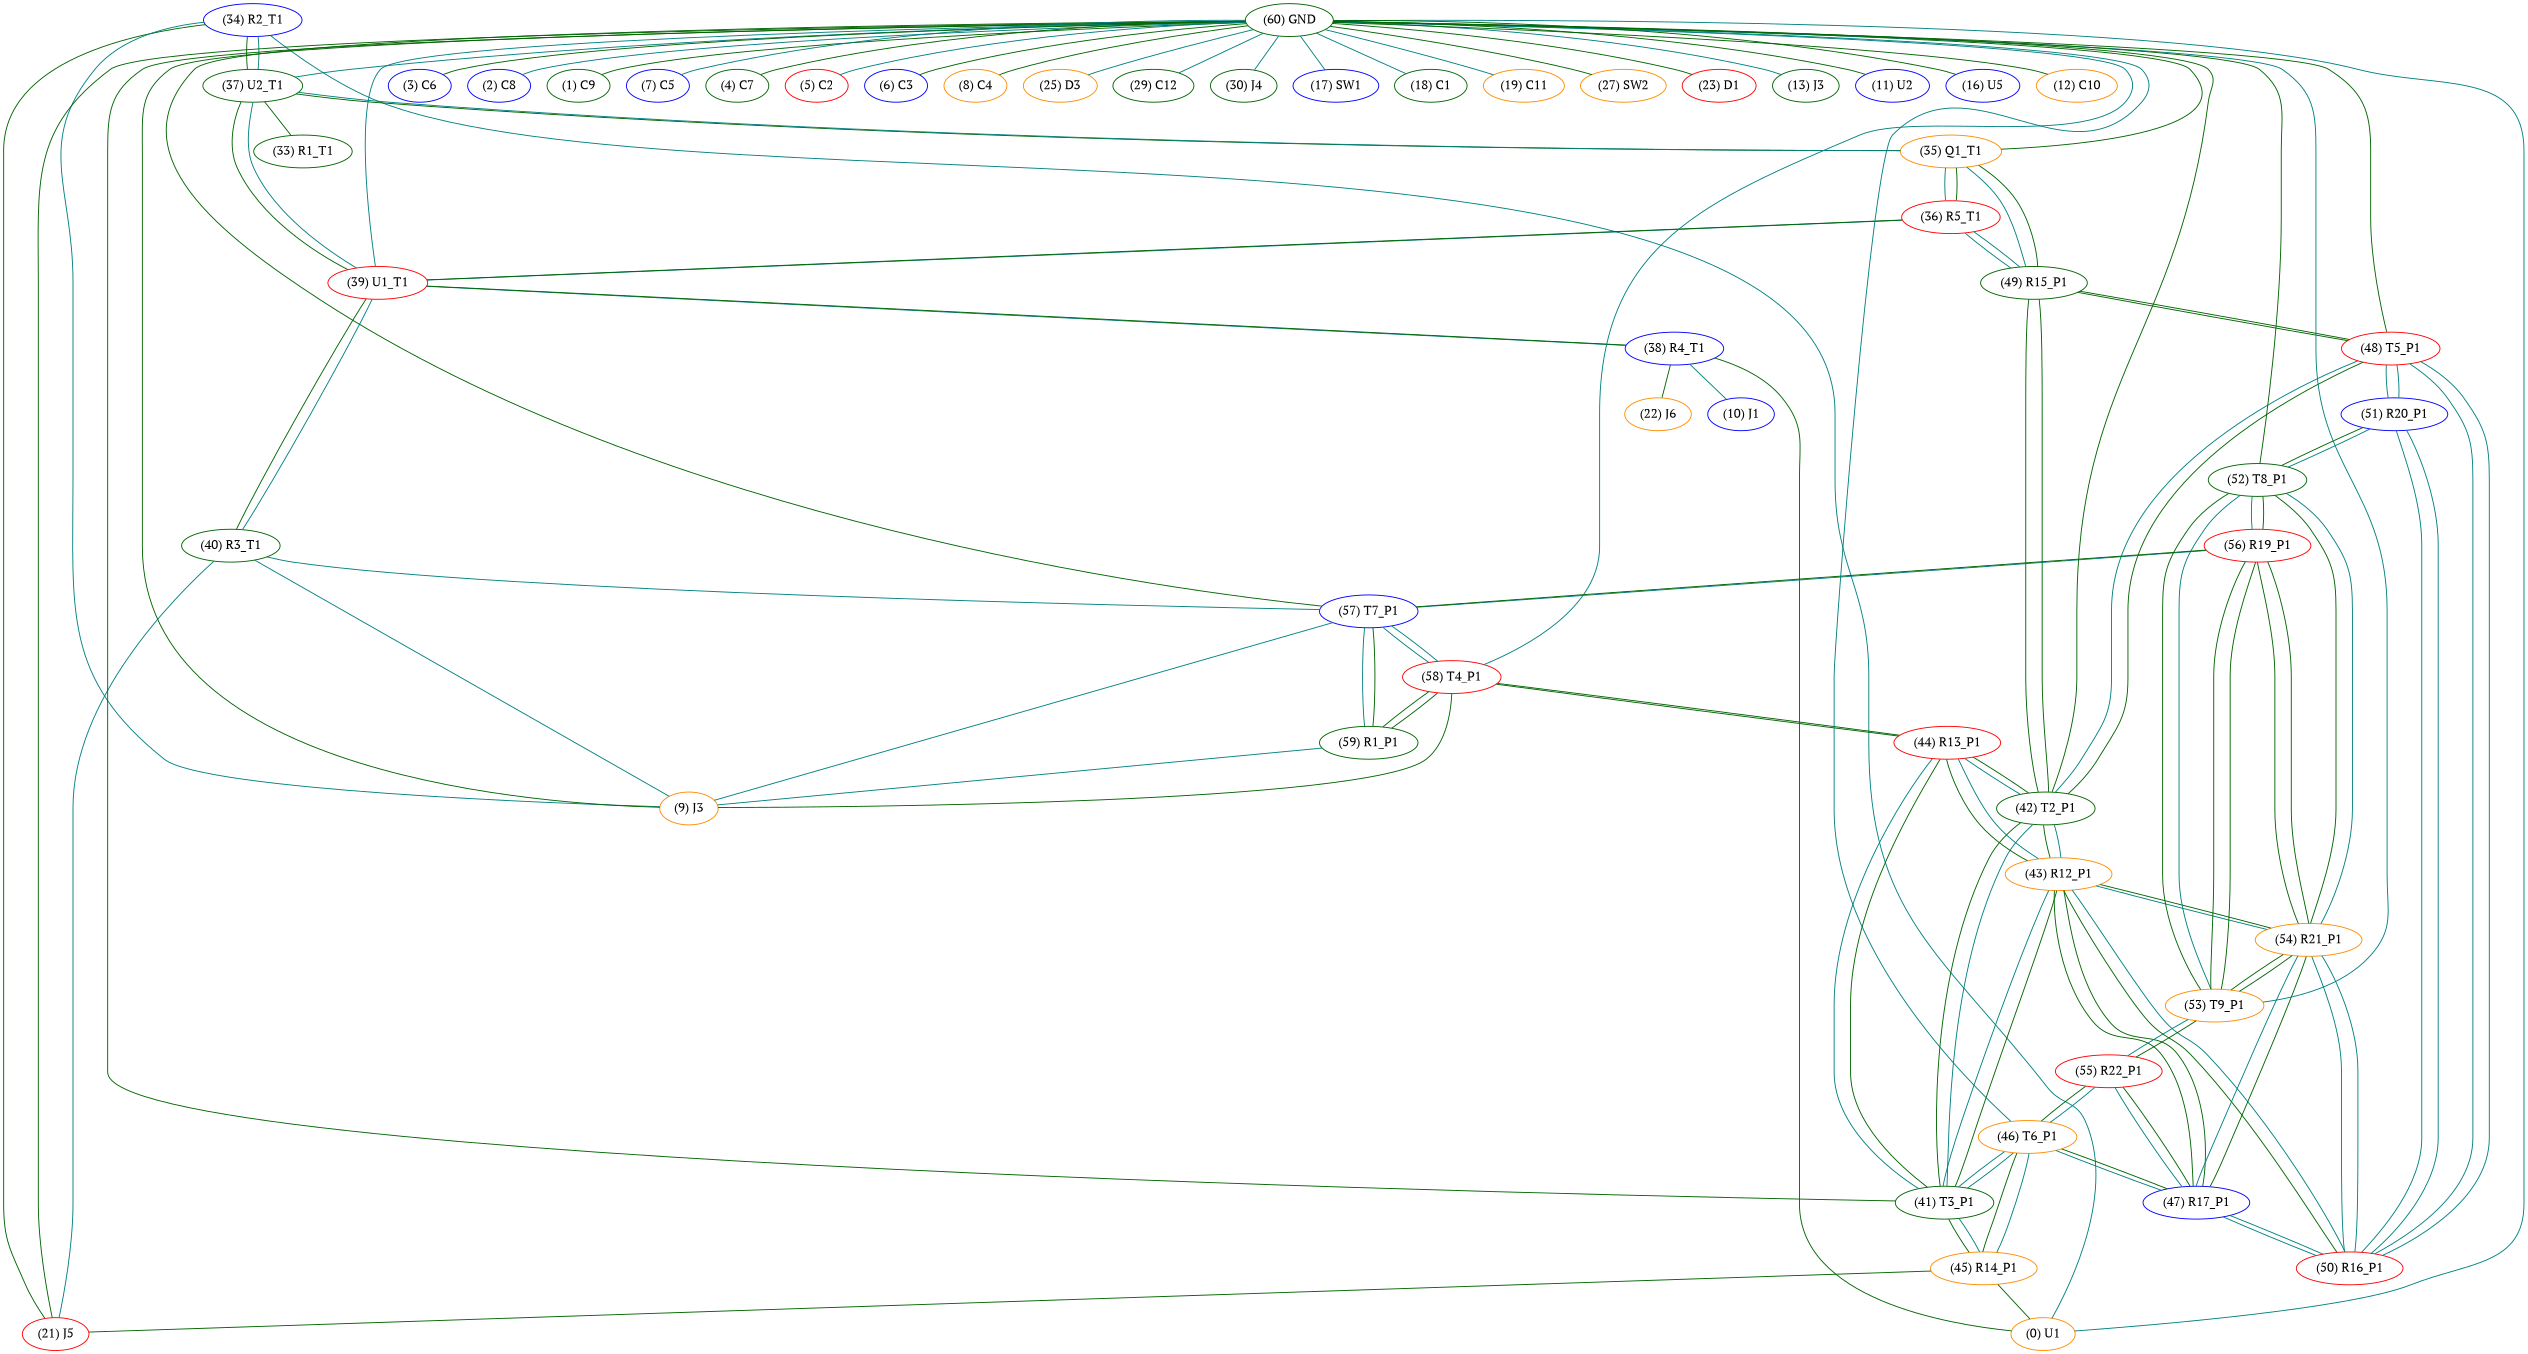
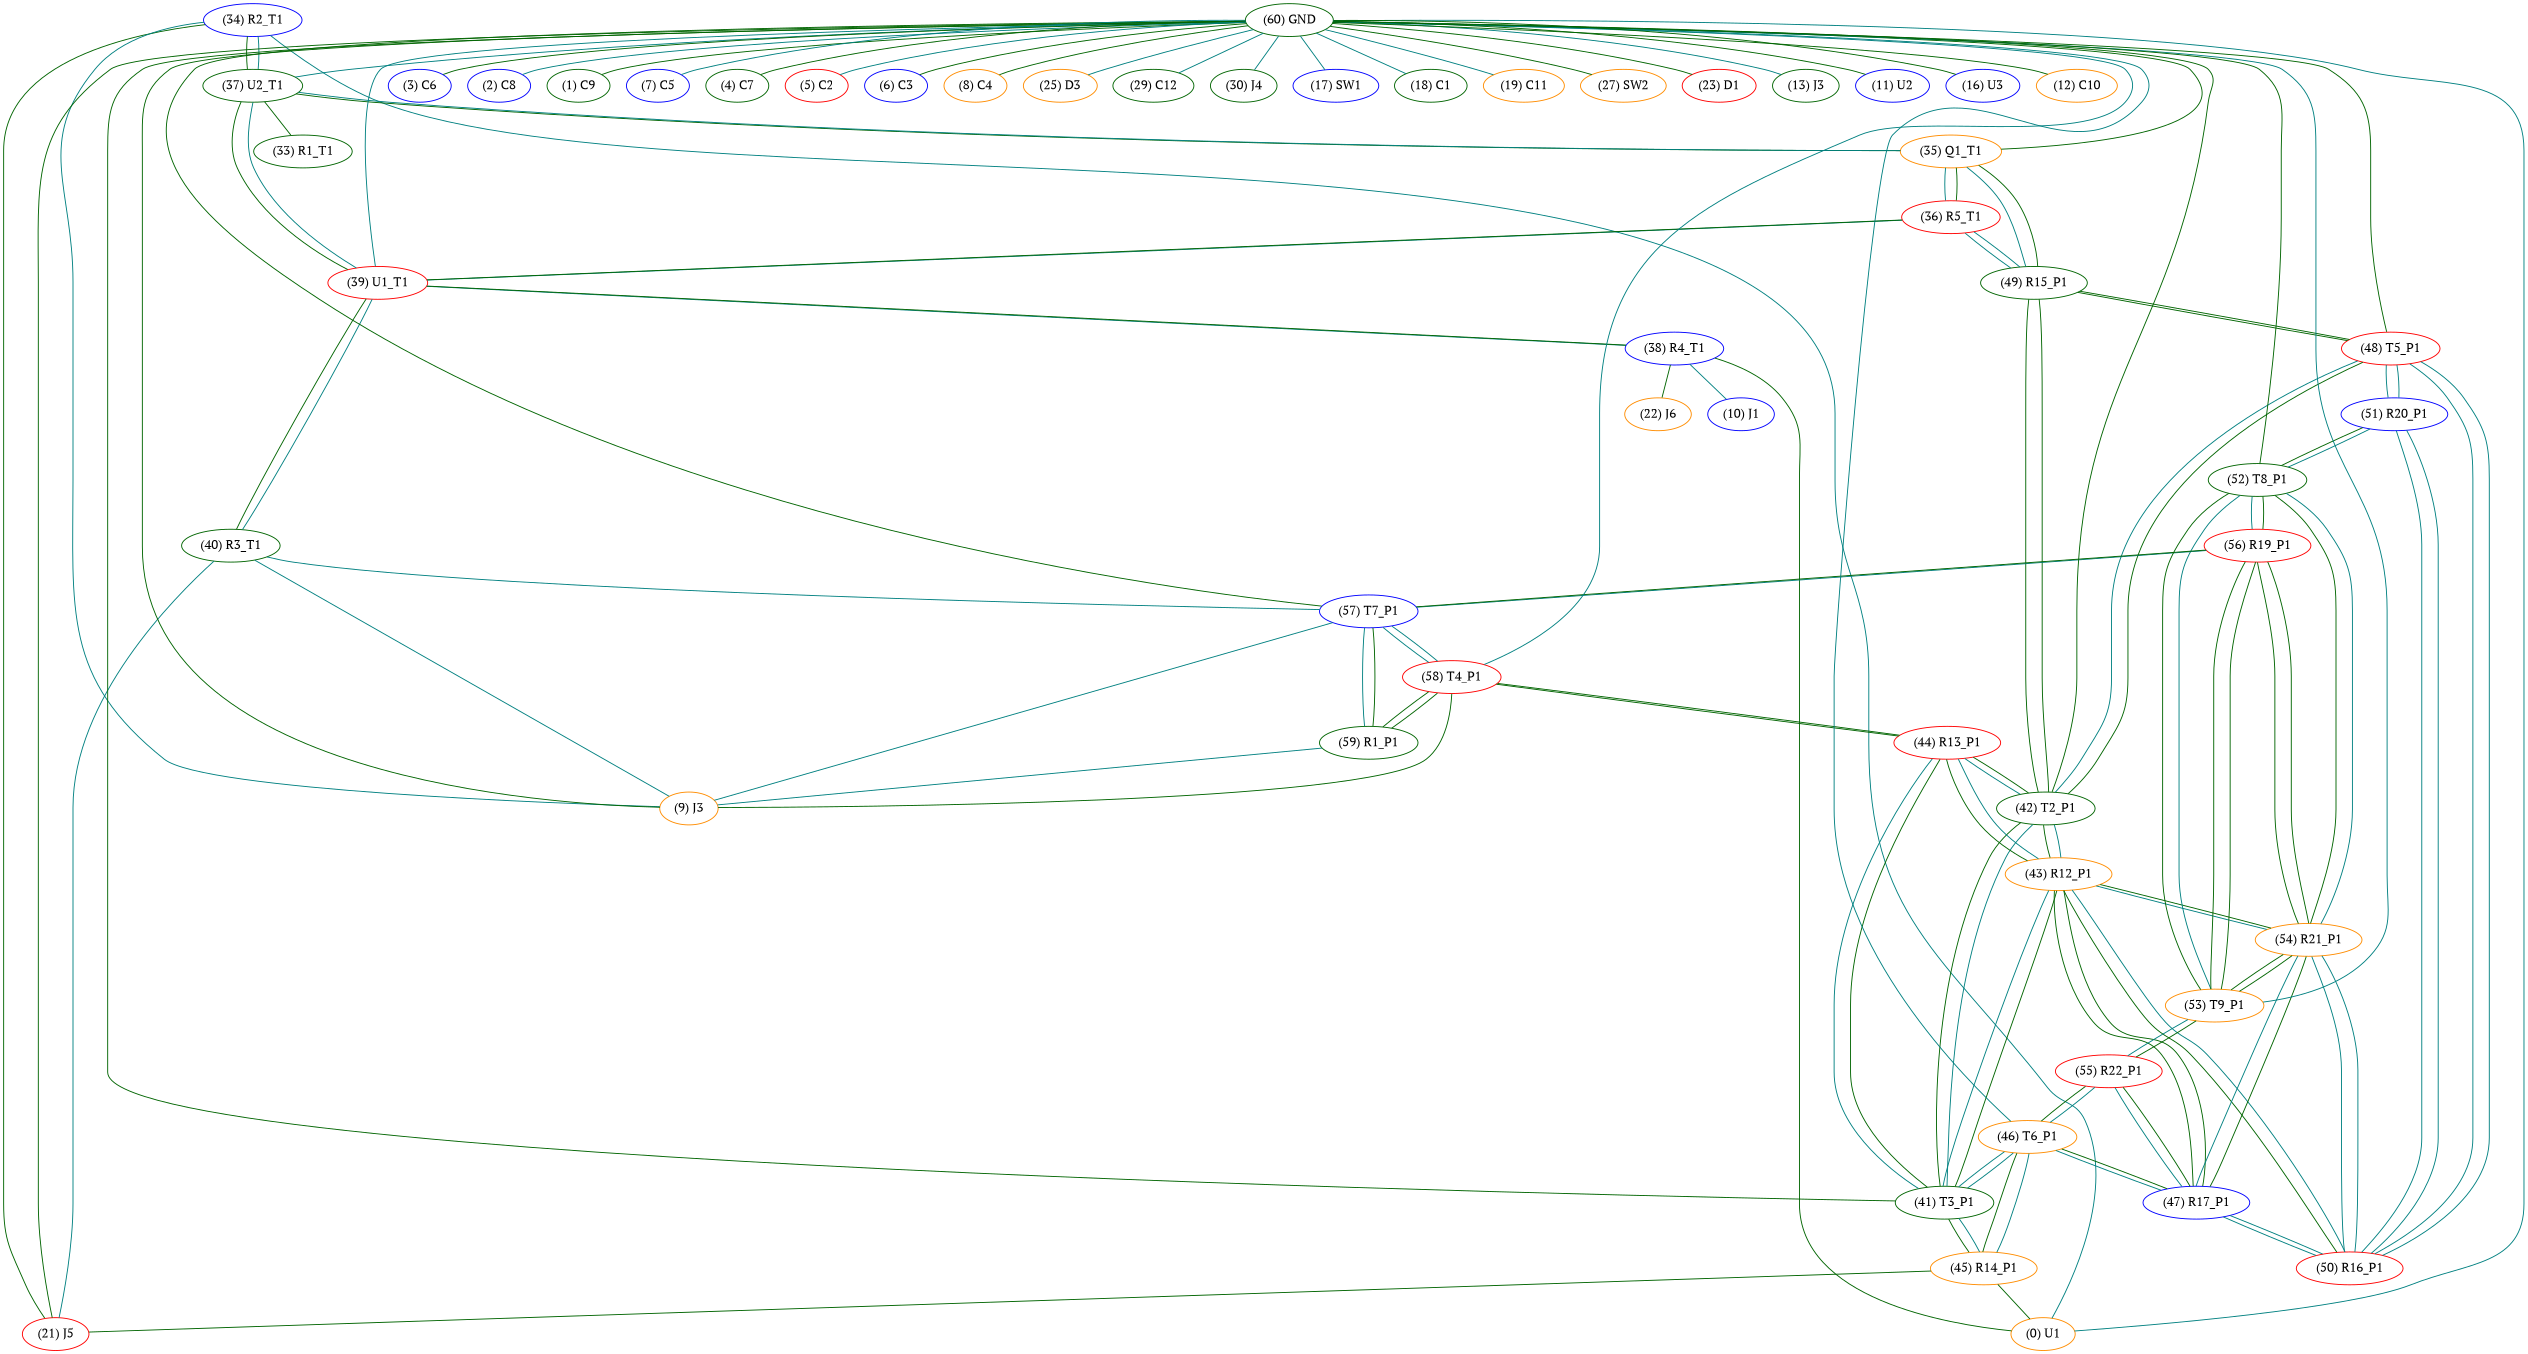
(1983, 86) -> (1983, 86)
